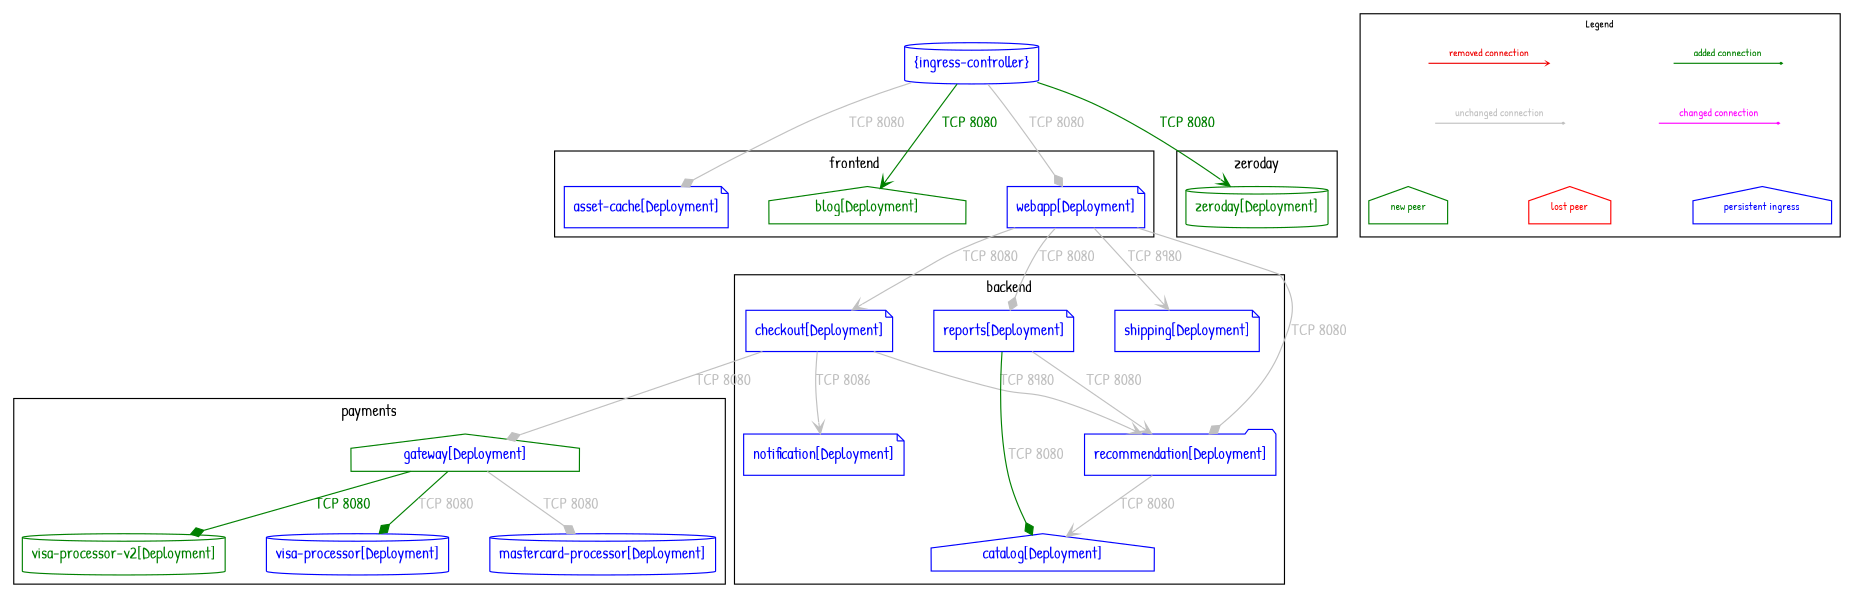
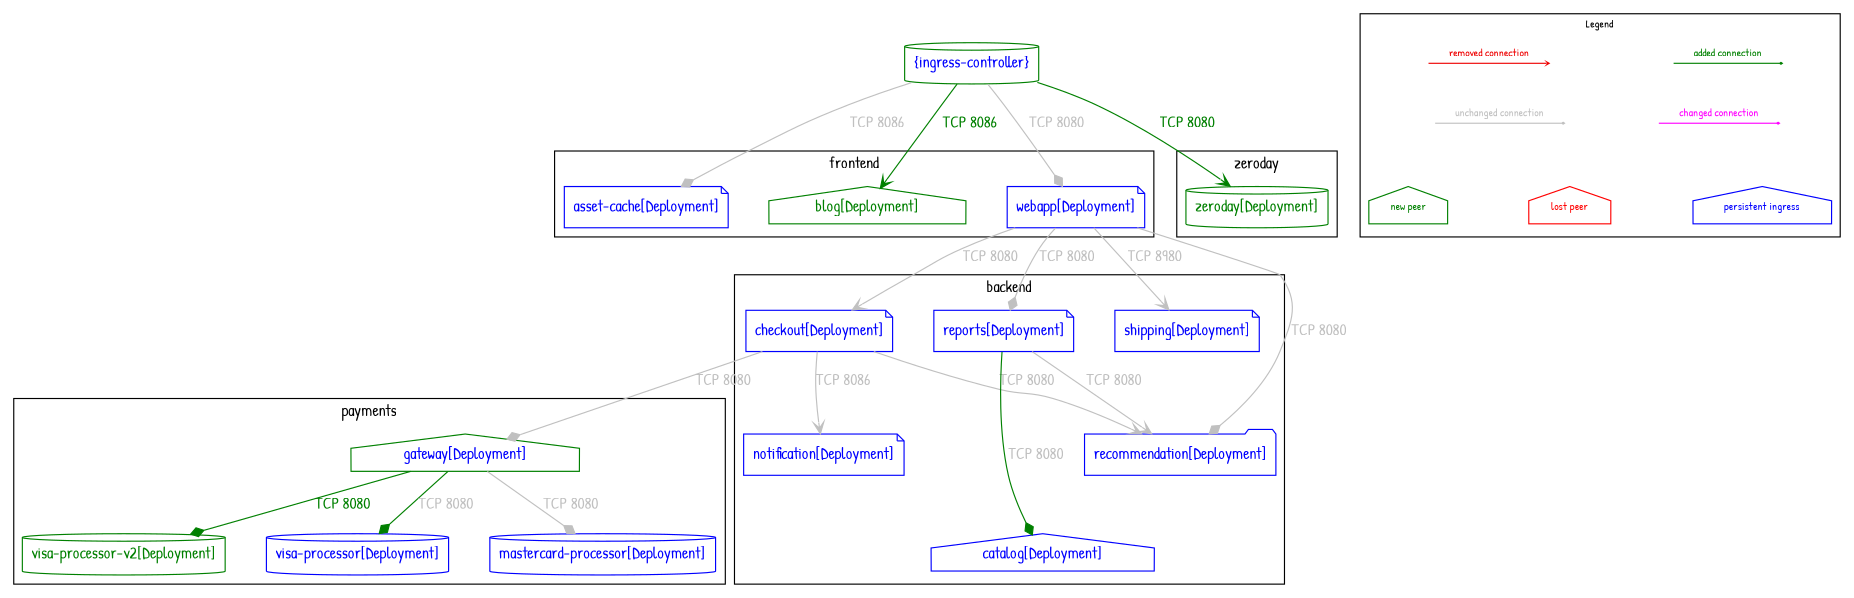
(972, 63) -> (972, 63)
(877, 123) -> (877, 123)
(970, 123) -> (970, 123)
(1027, 381) -> (1027, 381)
(1114, 503) -> none
